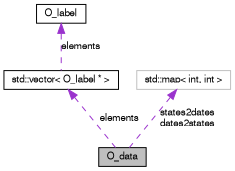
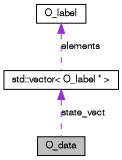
(184, 80) -> none
(119, 118) -> (83, 113)
